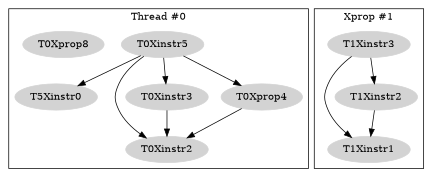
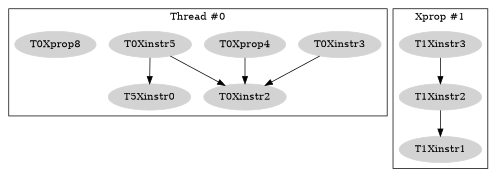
(164, 67) -> none
(209, 69) -> none
(325, 93) -> none
